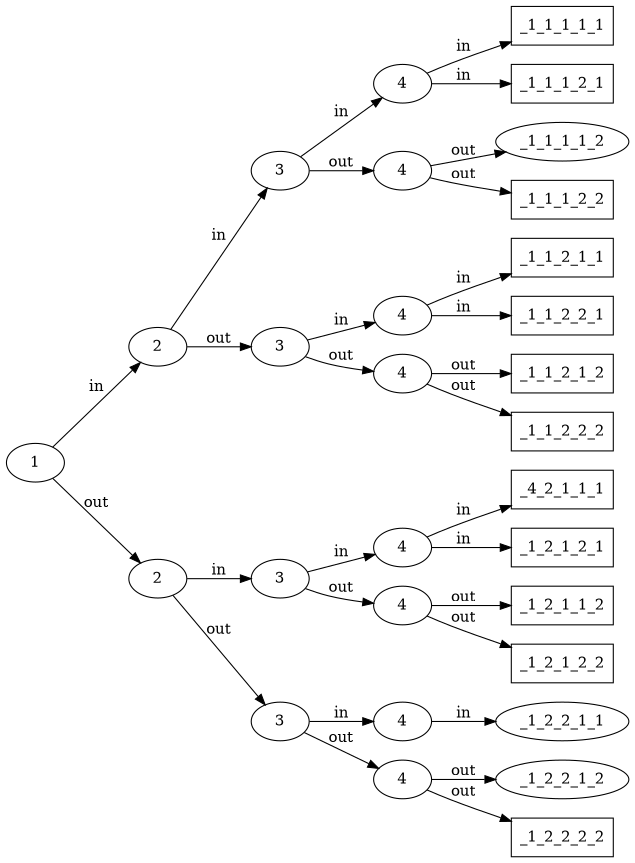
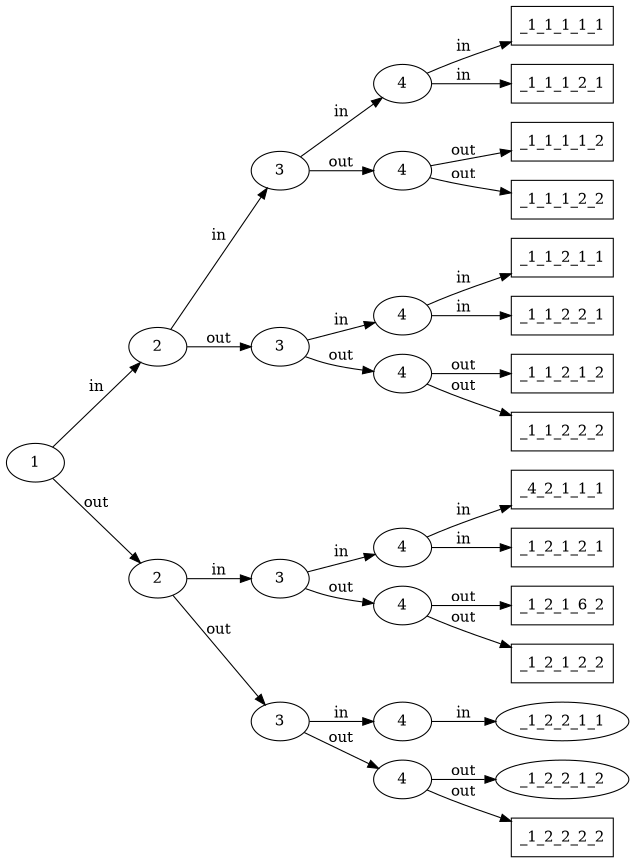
(562, 142) -> (562, 142)
(562, 606) -> (562, 606)
